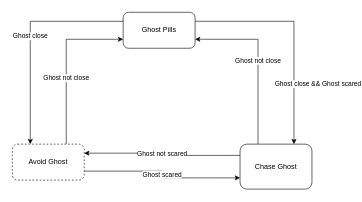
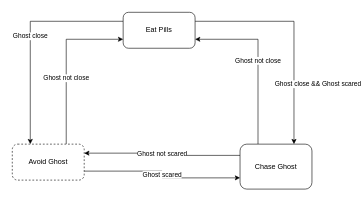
(159, 30) -> (159, 30)
